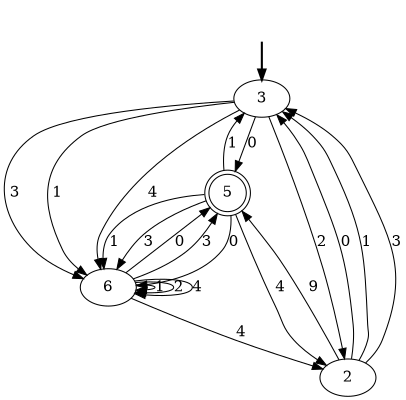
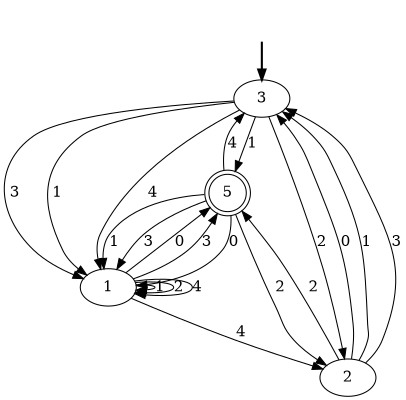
(233, 144) -> (233, 144)
(253, 144) -> (253, 144)
(108, 287) -> (108, 287)
(281, 287) -> (281, 287)
(314, 287) -> (314, 287)
